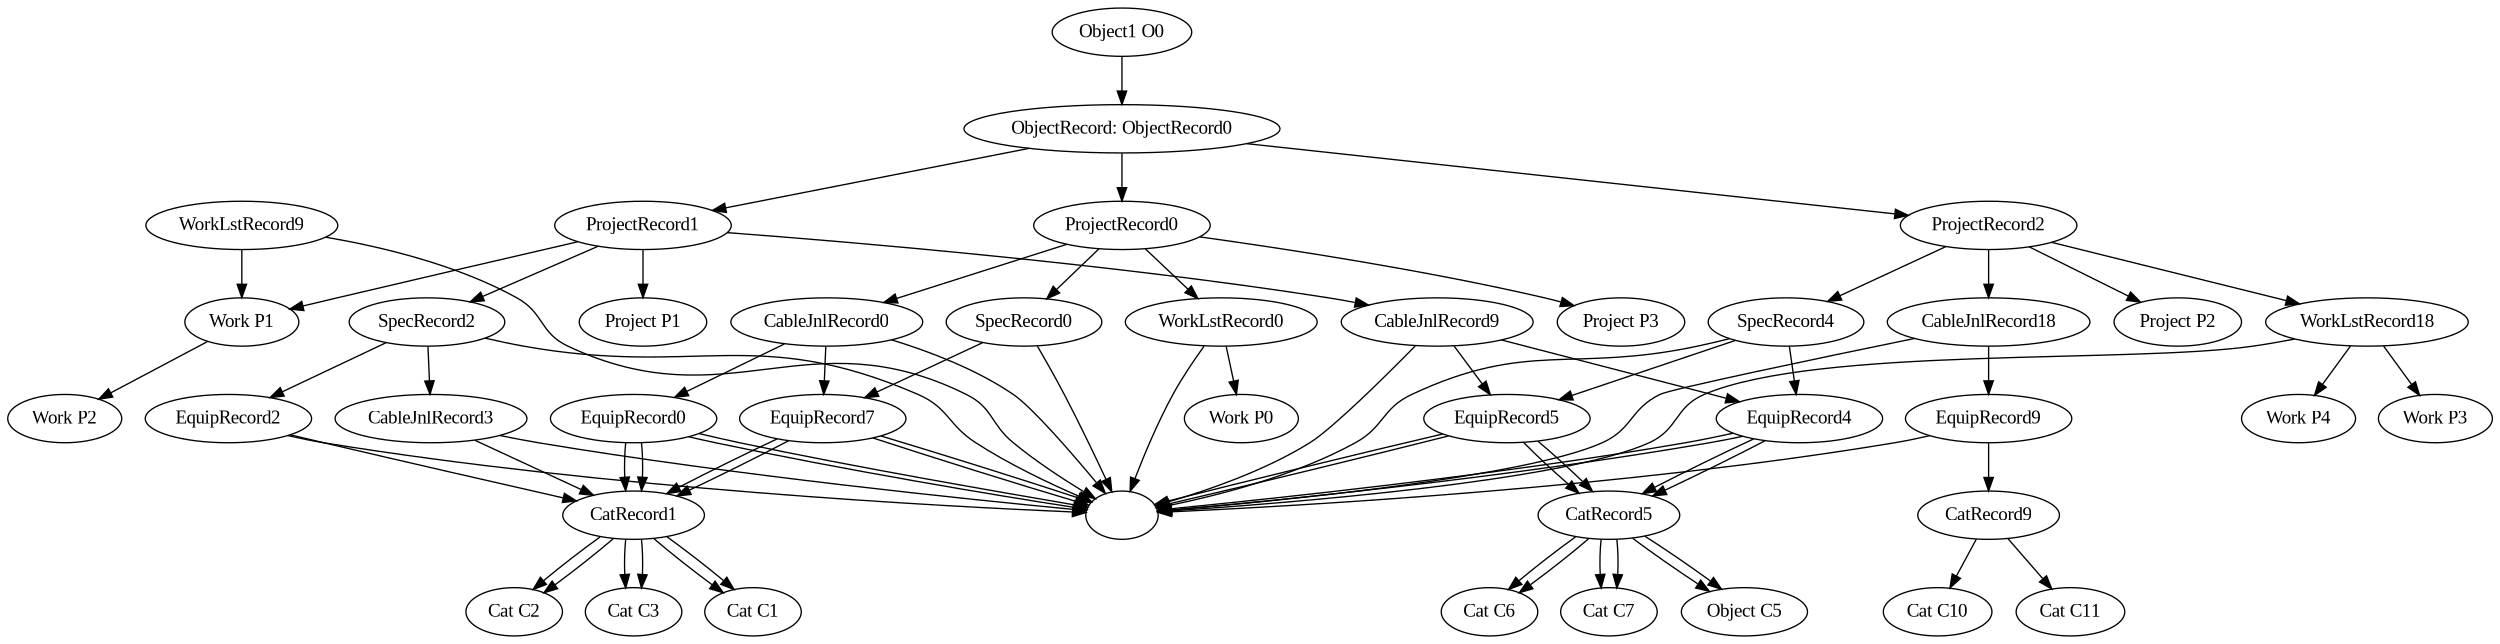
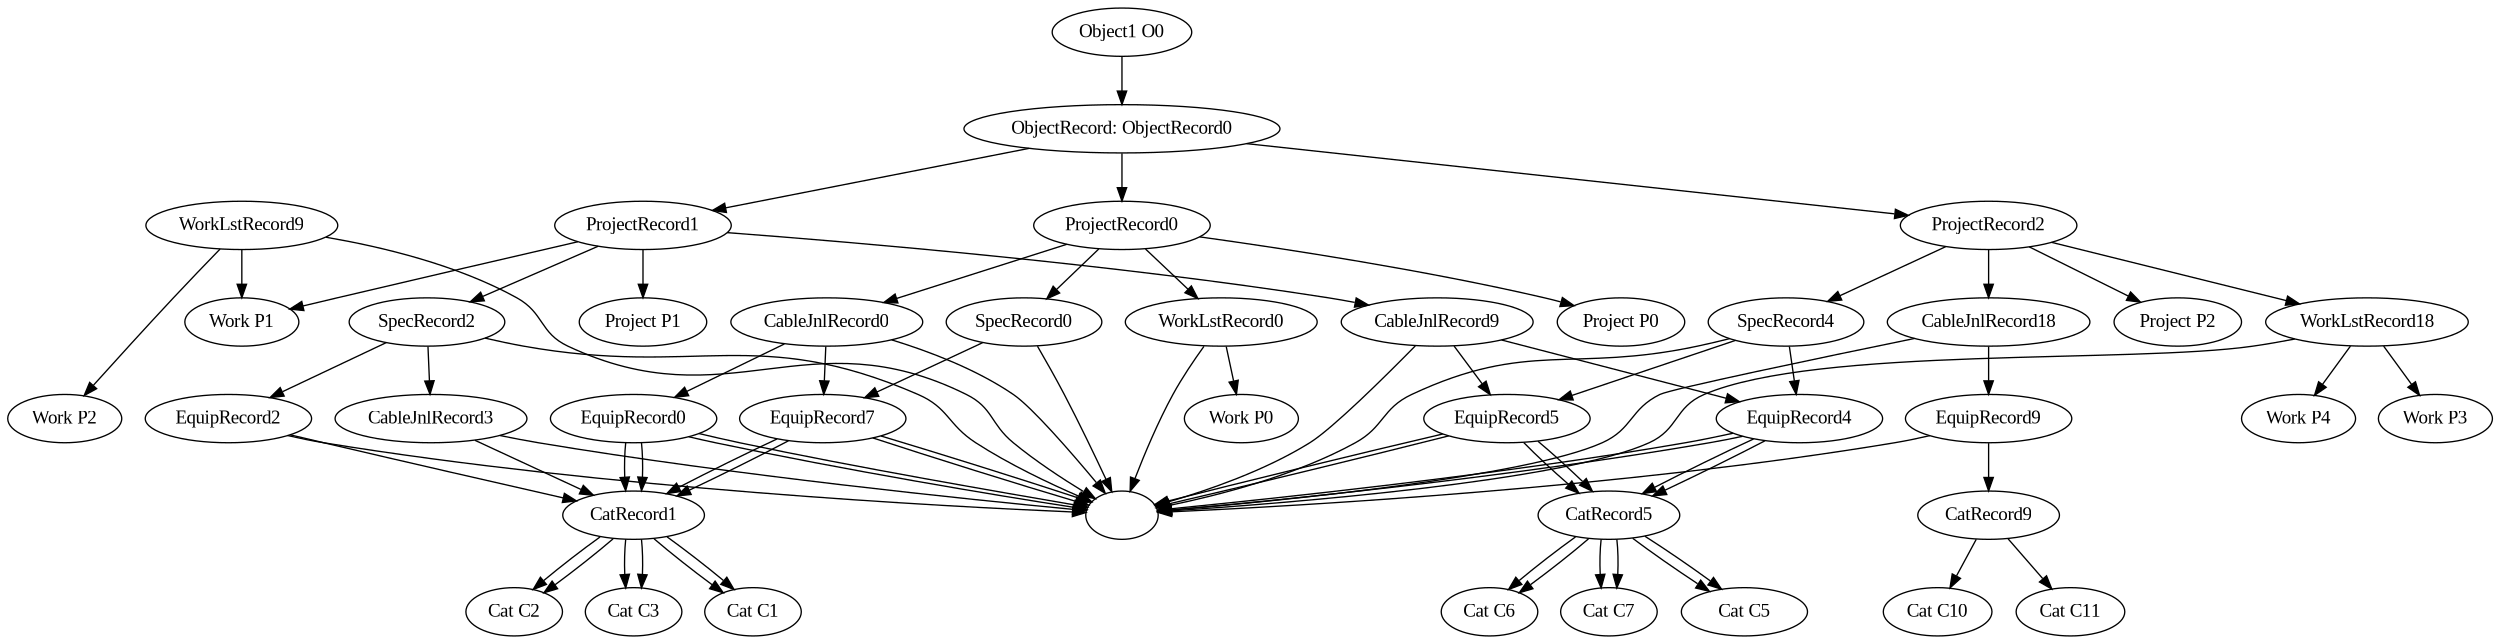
(1621, 322) -> (1621, 322)
(159, 367) -> (156, 316)
(1744, 612) -> (1744, 612)
